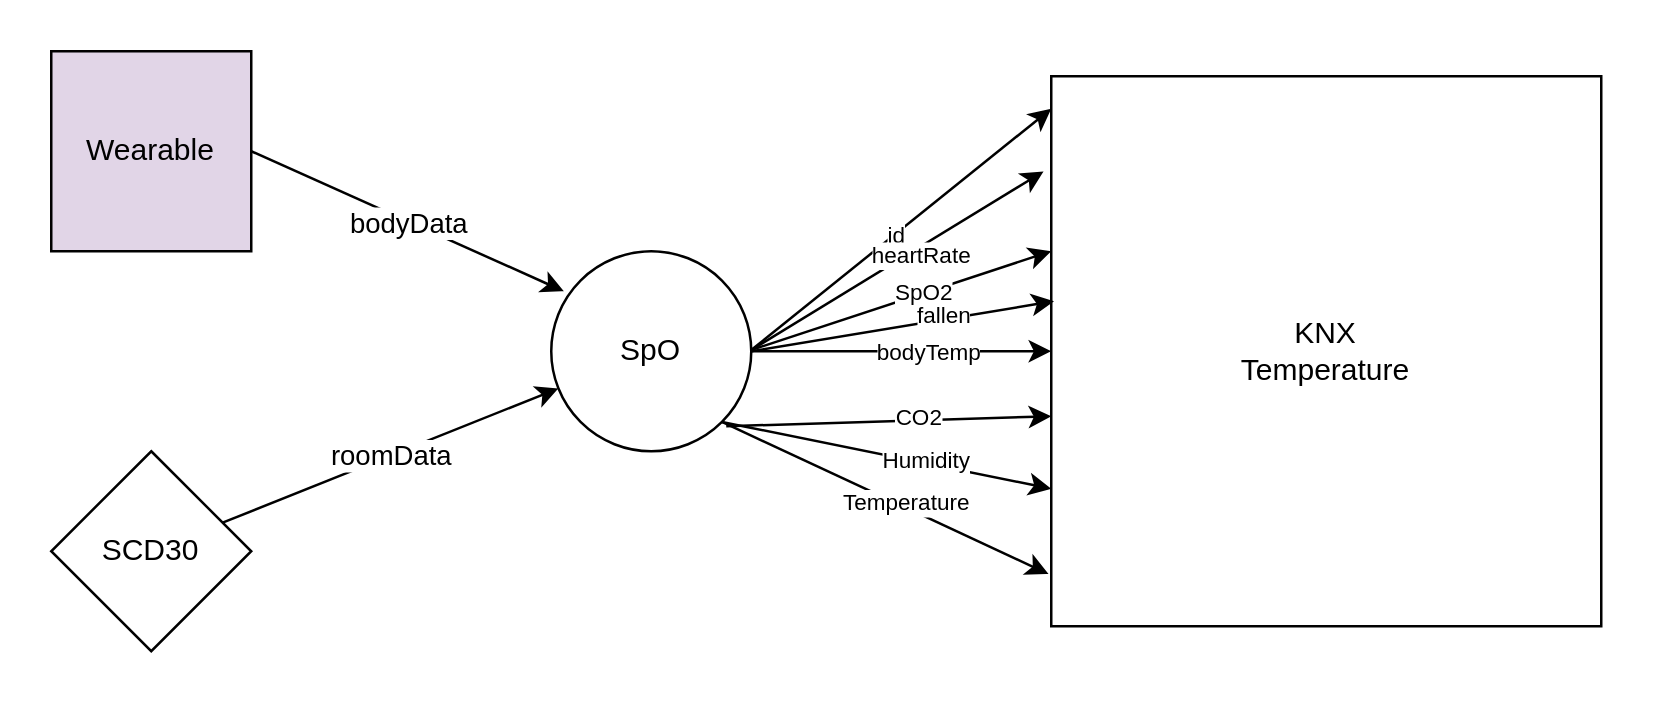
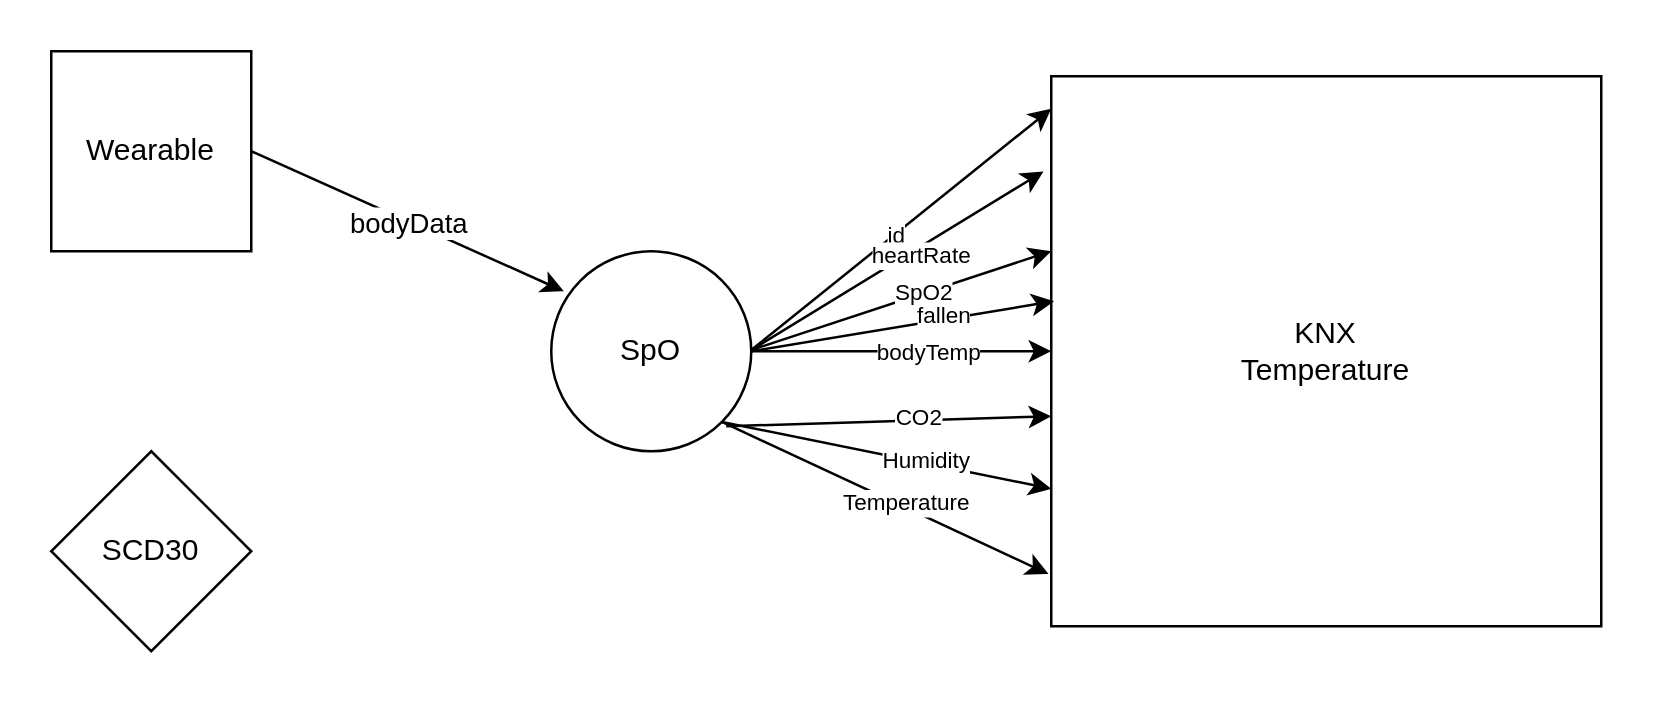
(151, 151) -> (151, 151)
(286, 497) -> none
